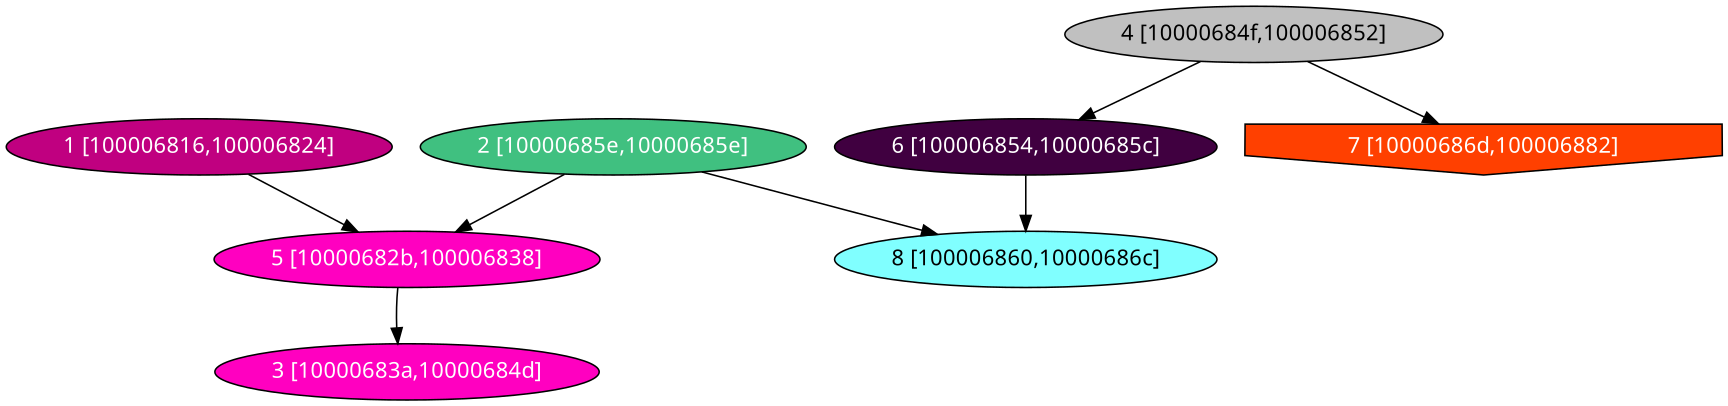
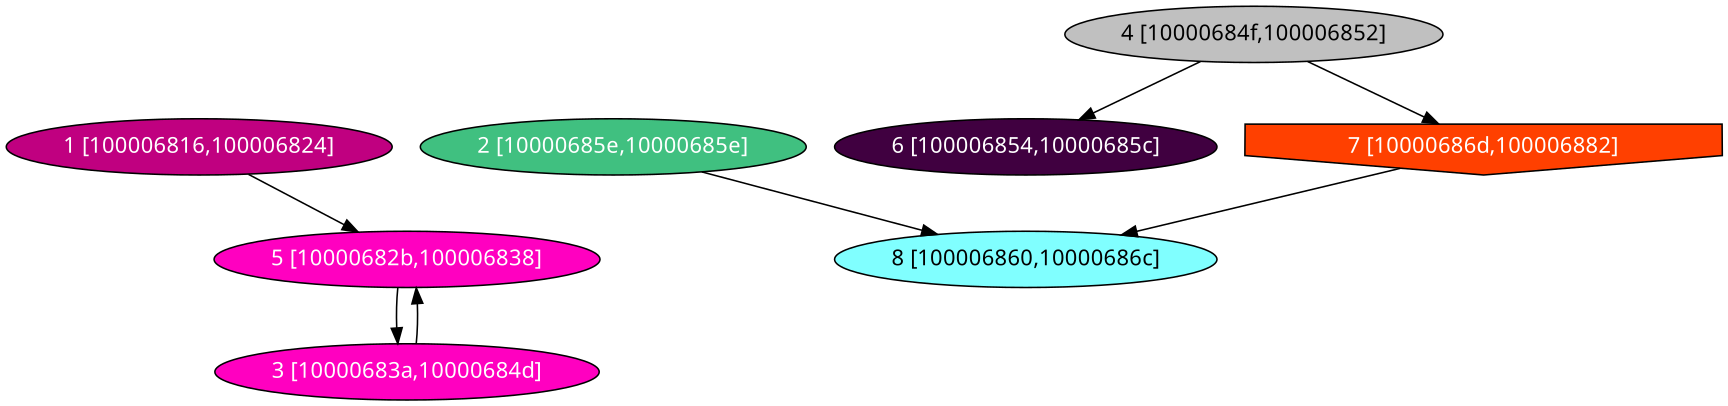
(1026, 195) -> (1268, 200)
(517, 200) -> (417, 324)
